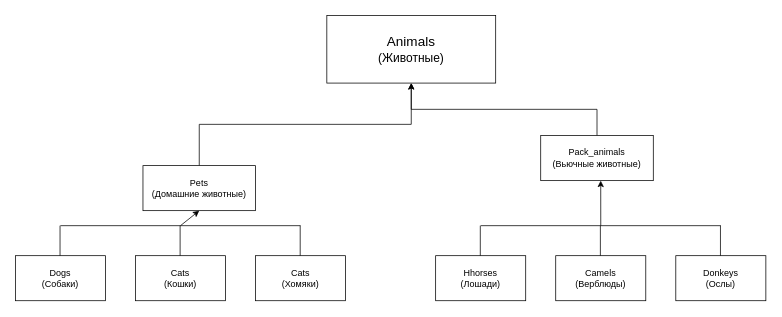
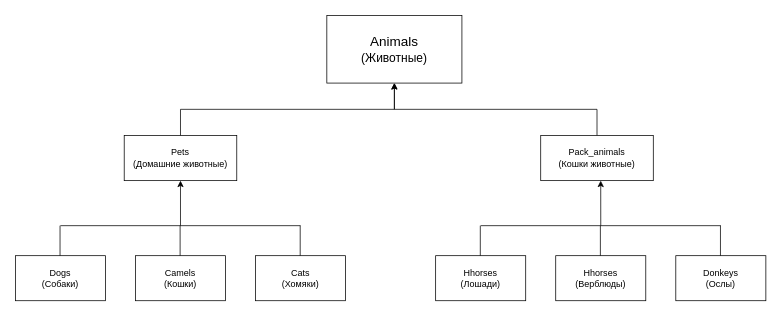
(411, 49) -> (394, 49)
(597, 158) -> (597, 158)
(199, 188) -> (180, 158)
(180, 278) -> (180, 278)
(600, 278) -> (600, 278)
